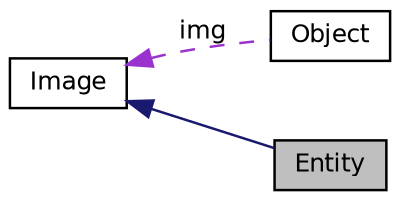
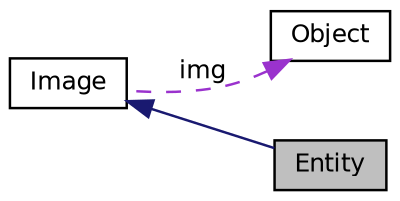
(210, 47) -> (199, 90)
